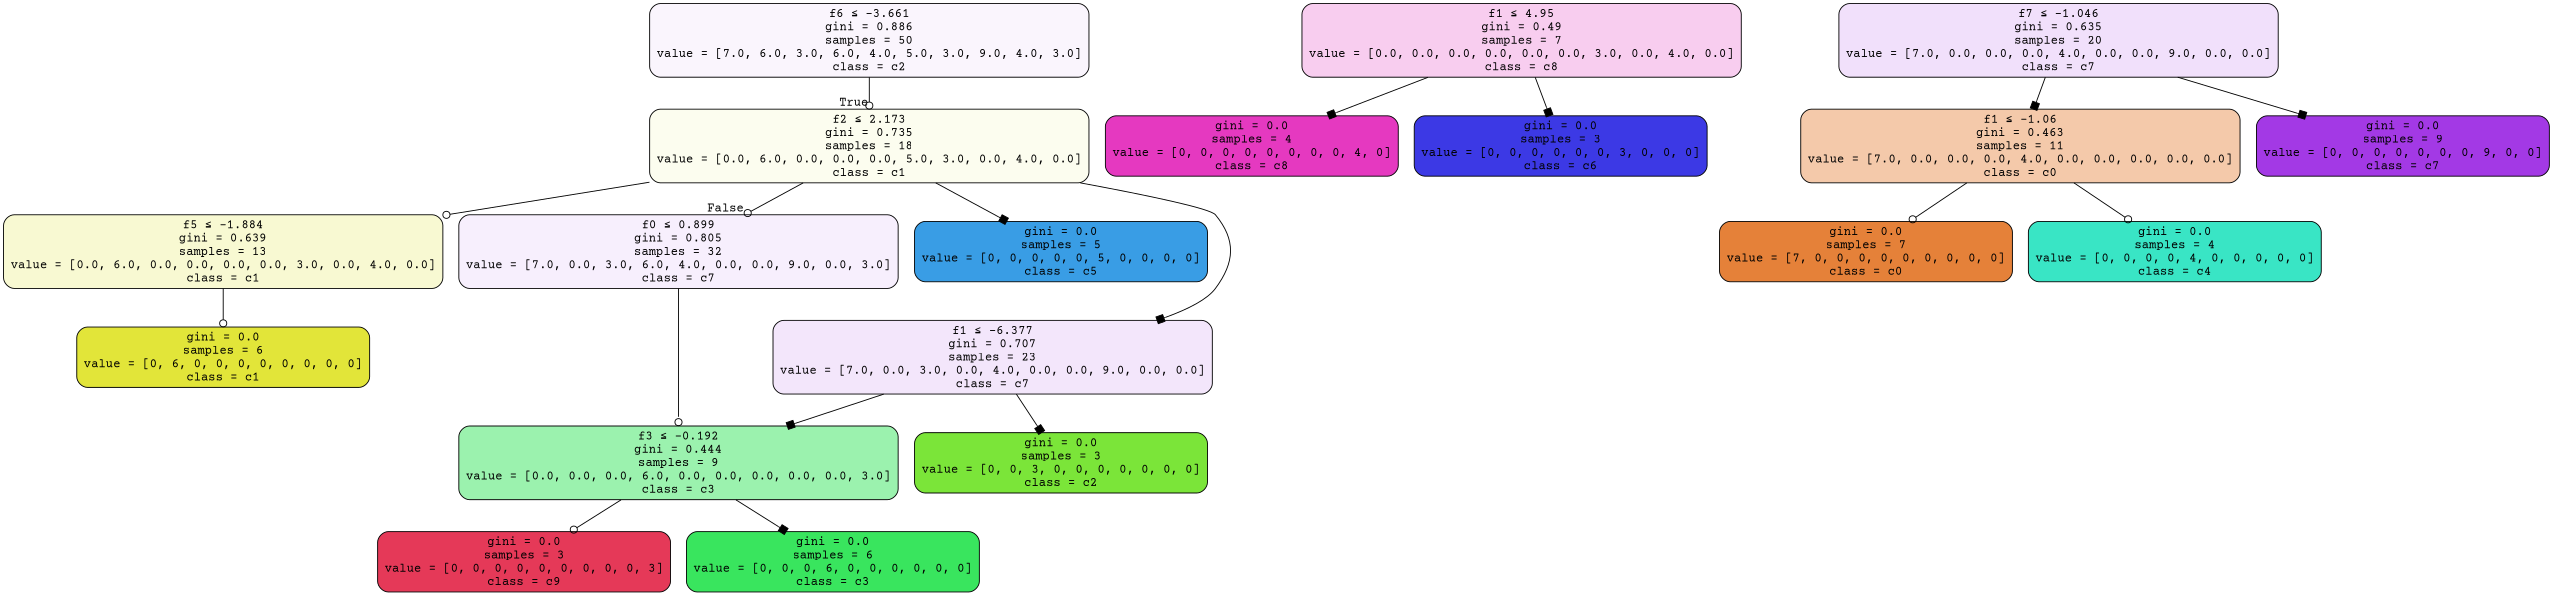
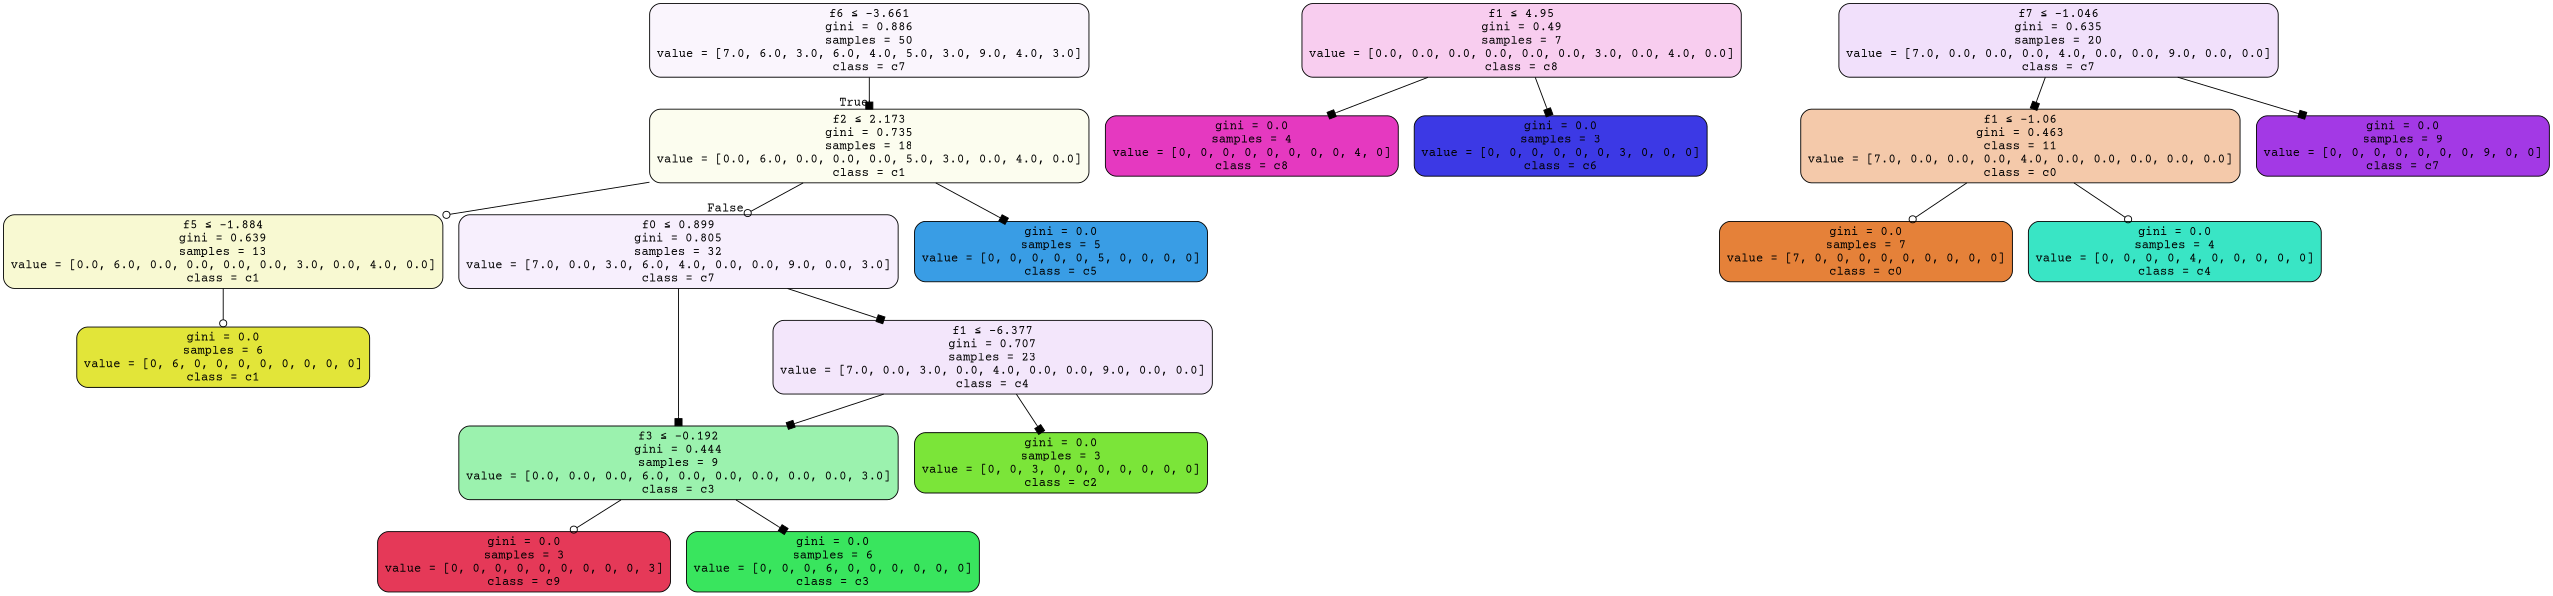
(869, 67) -> (869, 67)
(869, 90) -> (869, 90)
(2020, 146) -> (2020, 146)
(1215, 215) -> (831, 303)
(678, 353) -> (678, 353)
(993, 383) -> (993, 383)
